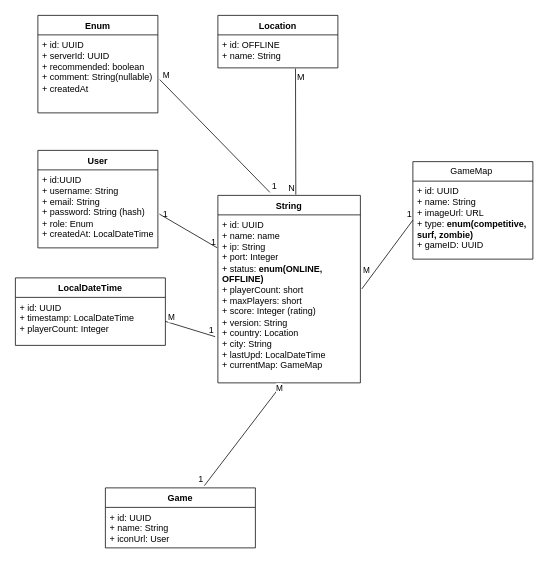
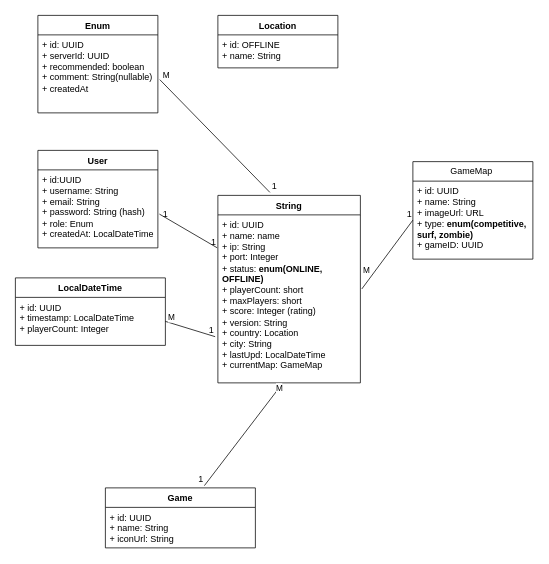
(296, 132) -> none
(142, 529) -> (146, 529)
